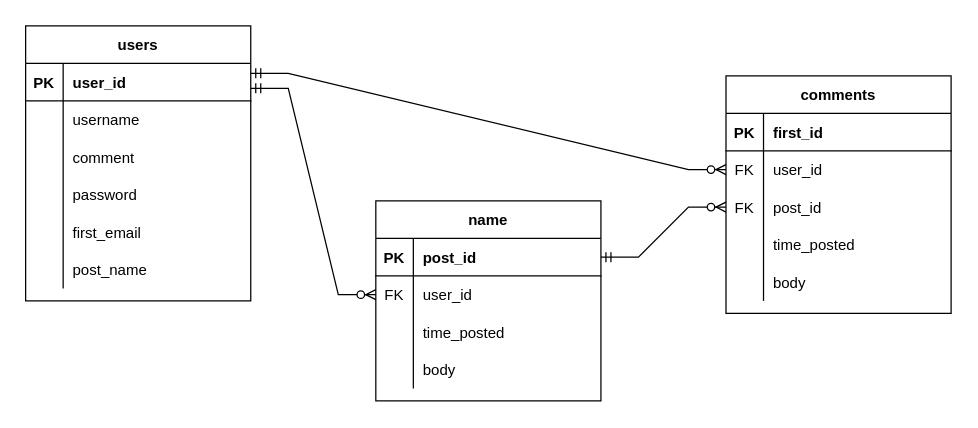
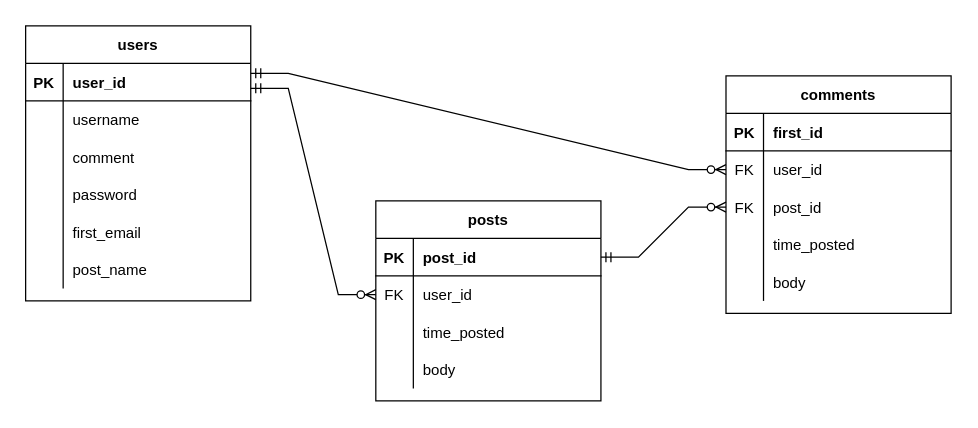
(488, 220) -> (488, 220)
